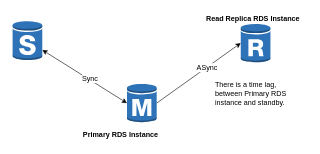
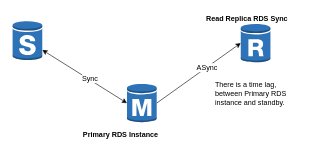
(252, 18) -> (244, 18)
